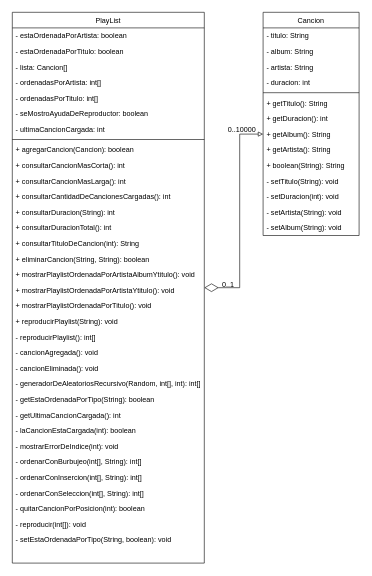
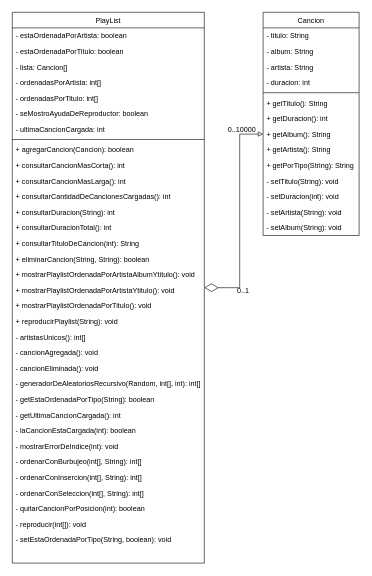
(311, 166) -> (317, 166)
(228, 285) -> (243, 291)
(67, 337) -> (60, 337)
